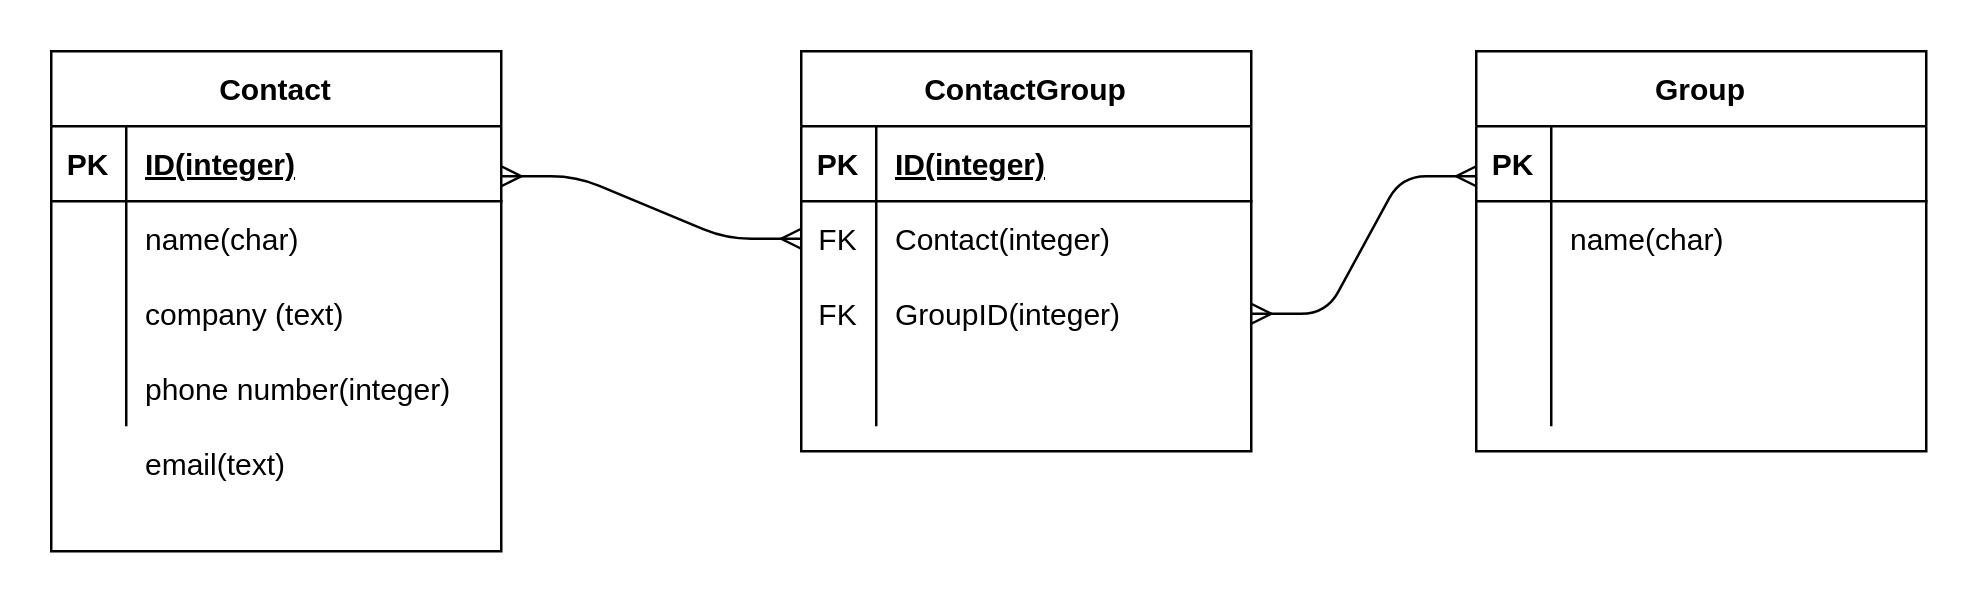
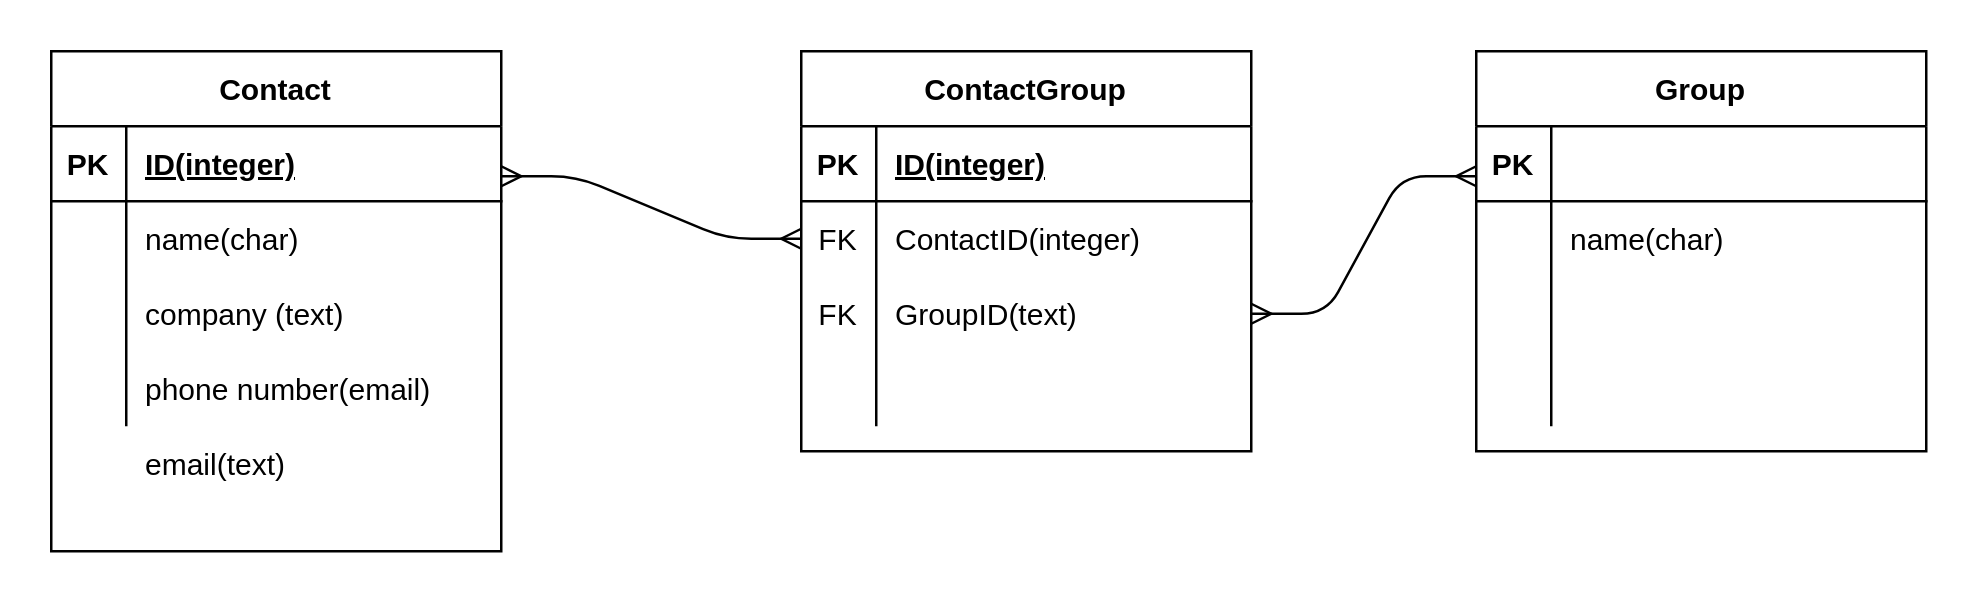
(1026, 240) -> (1042, 240)
(1026, 315) -> (1004, 315)
(314, 390) -> (293, 390)
